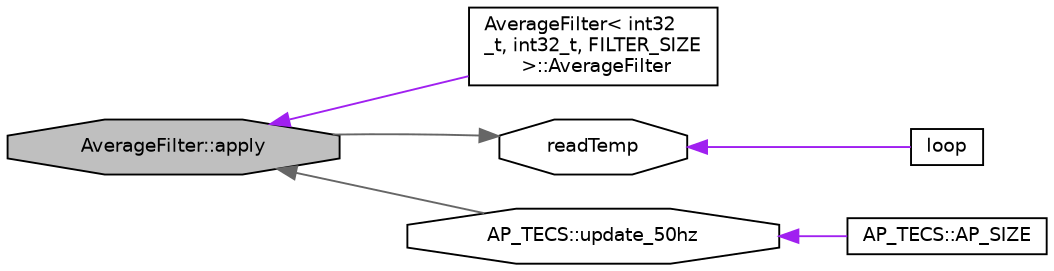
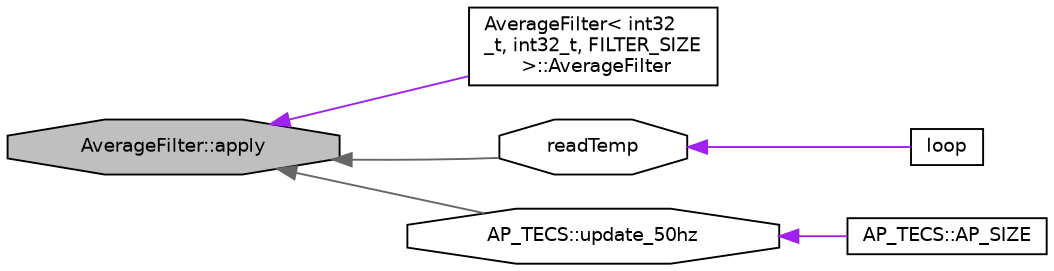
(406, 134) -> (425, 160)
